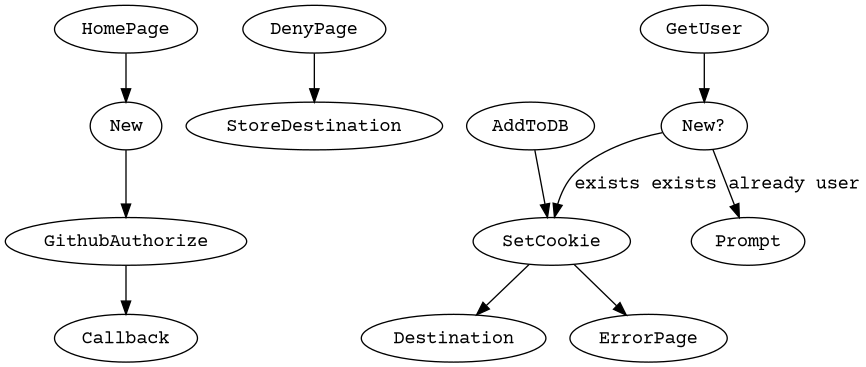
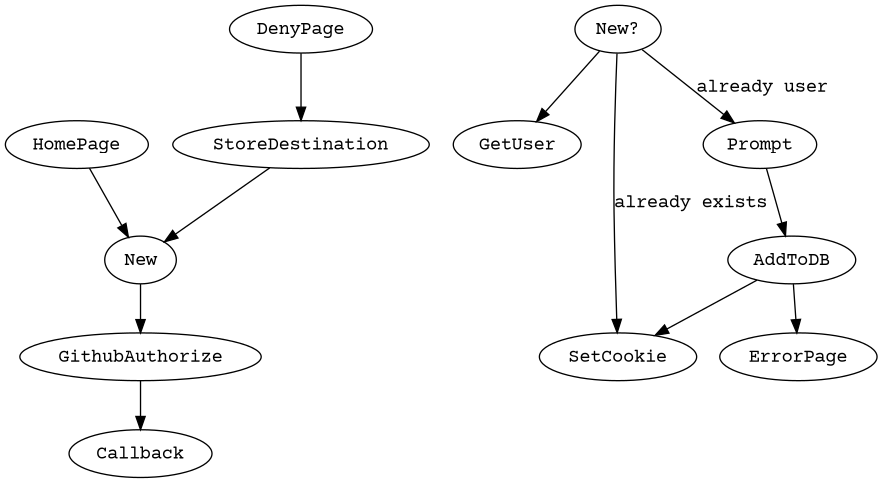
(704, 71) -> (573, 81)
(646, 184) -> (691, 202)
none -> (774, 196)
none -> (223, 201)
(595, 285) -> (795, 302)
(454, 338) -> none
